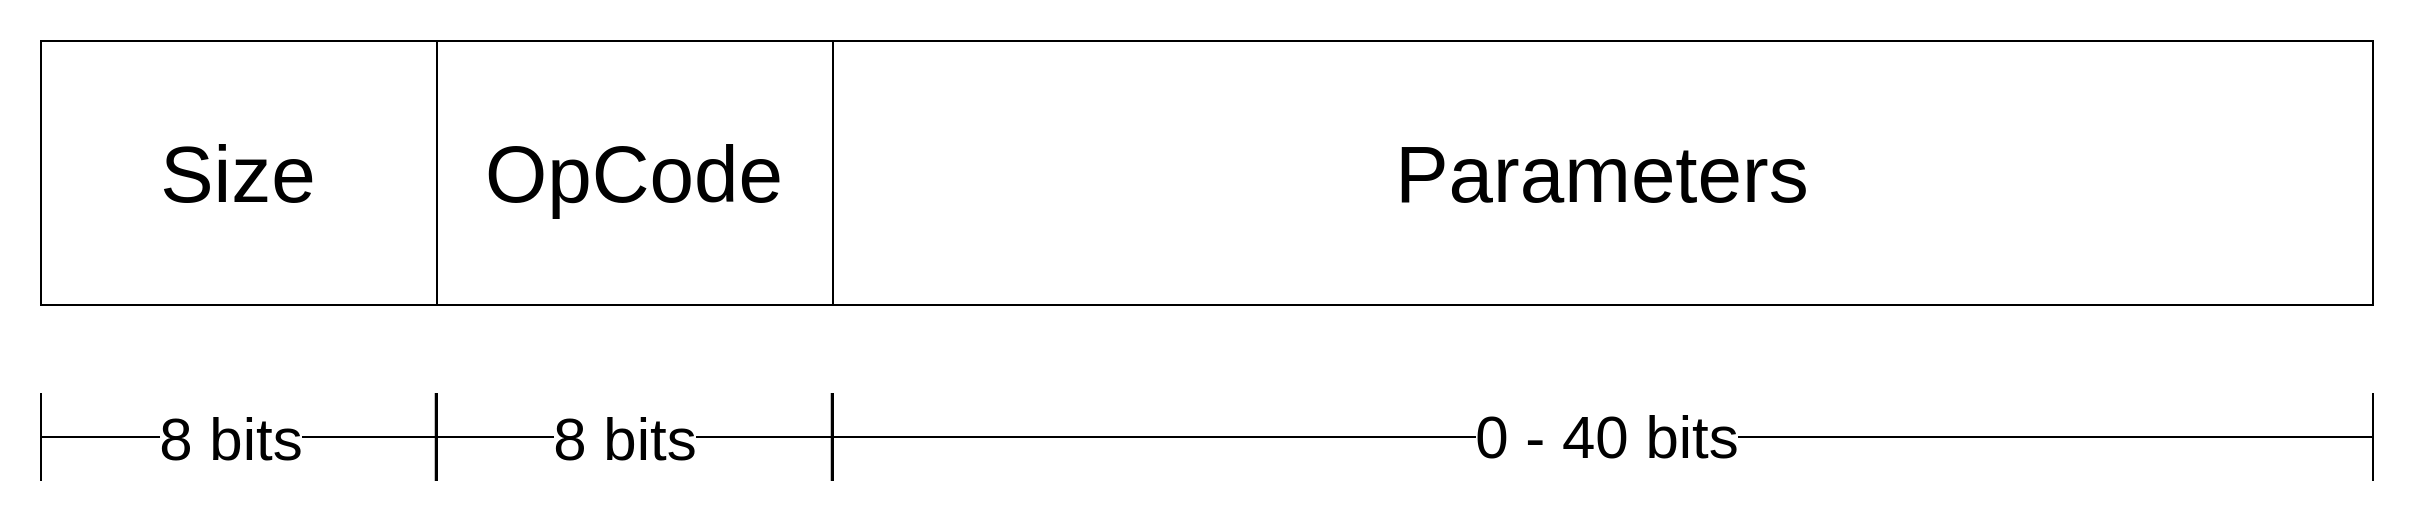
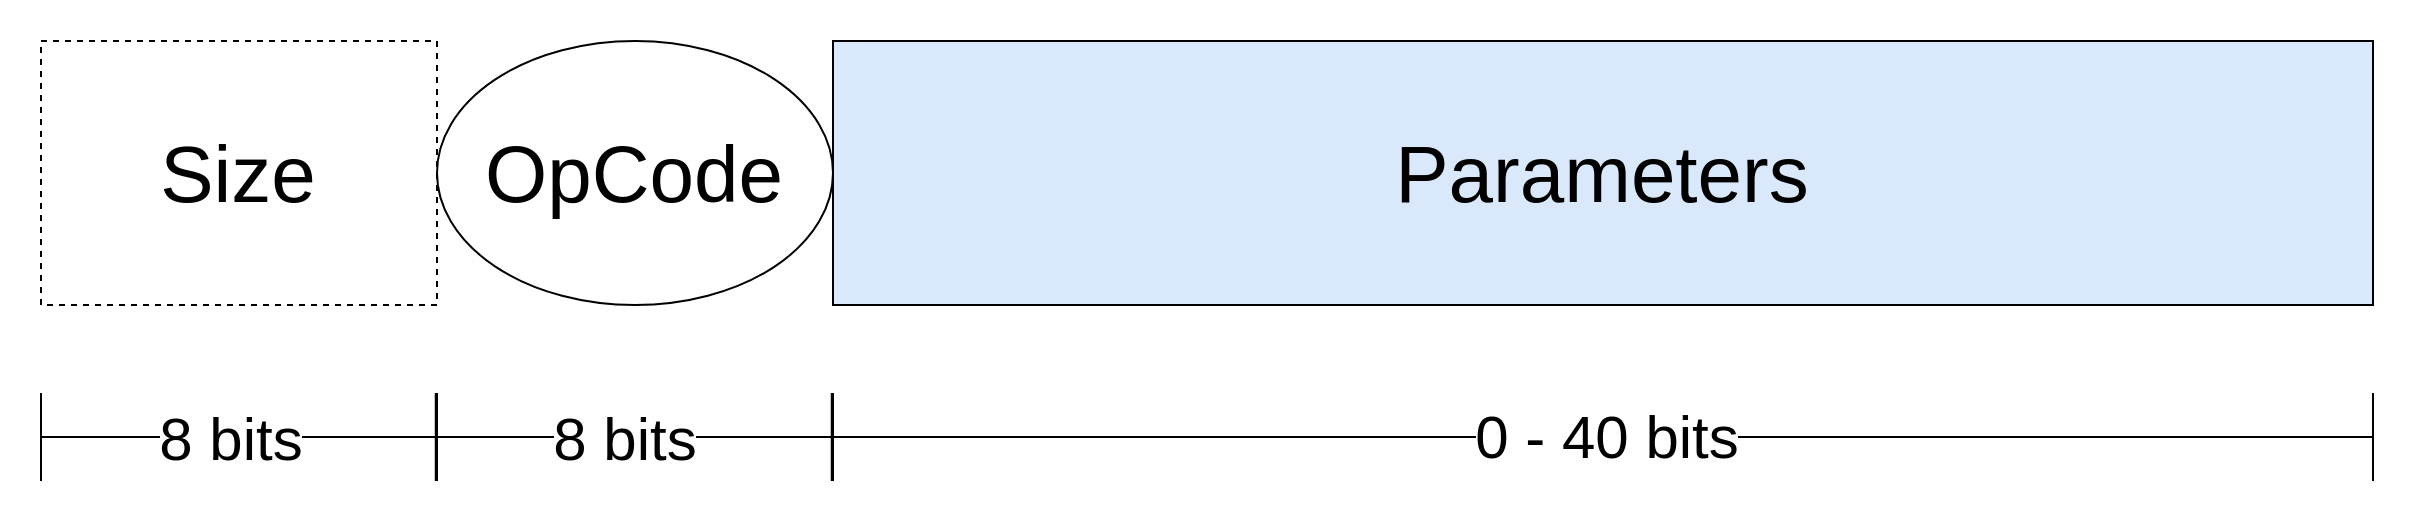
(239, 173) -> (239, 173)
(635, 173) -> (635, 173)
(1603, 173) -> (1603, 173)
